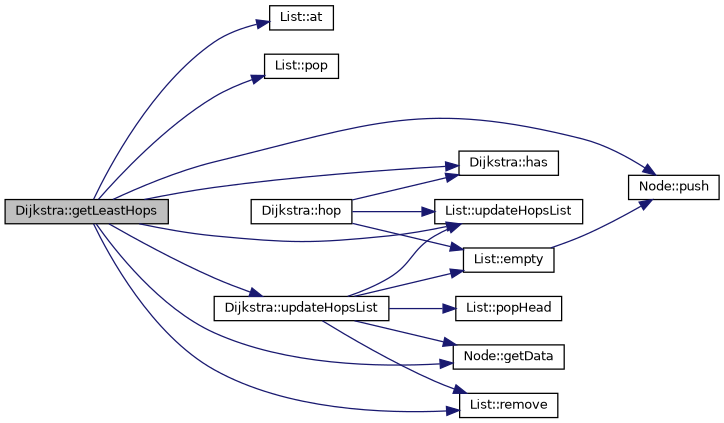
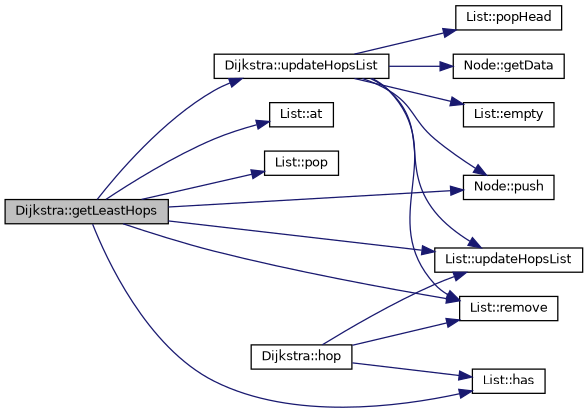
(509, 163) -> (509, 381)
(377, 229) -> (400, 334)
(597, 229) -> (419, 122)
(246, 345) -> none
